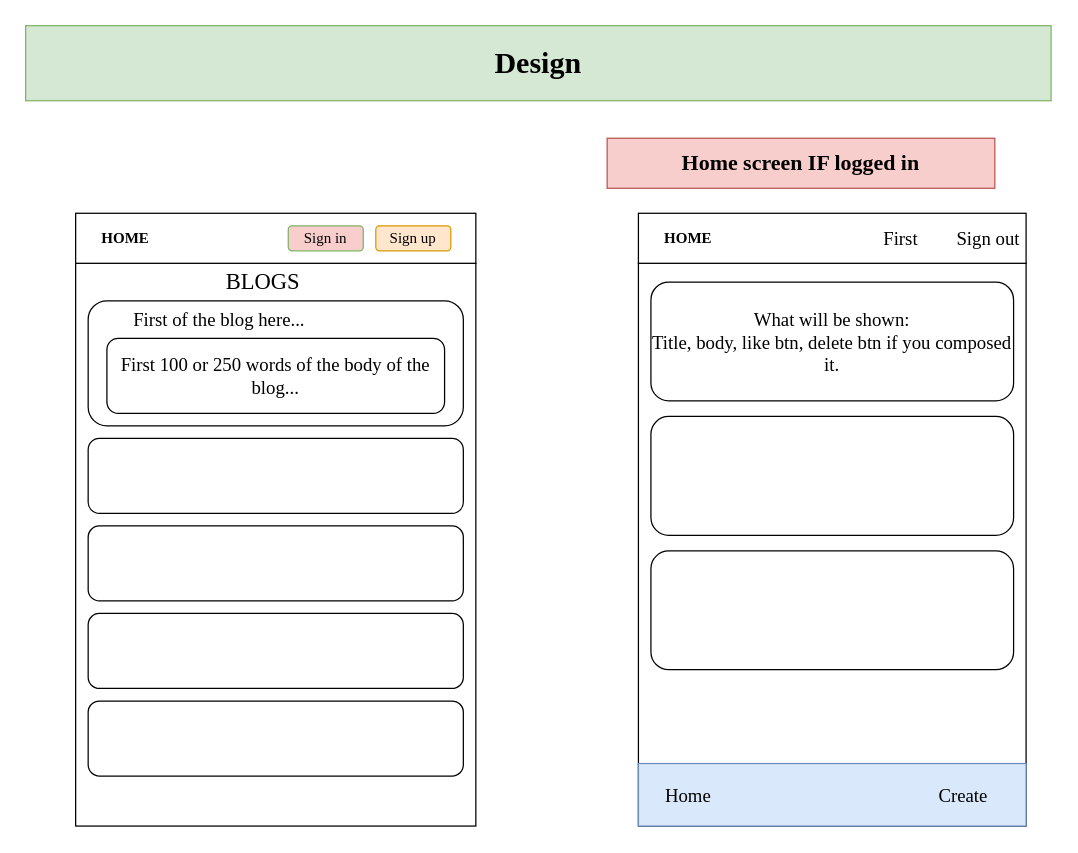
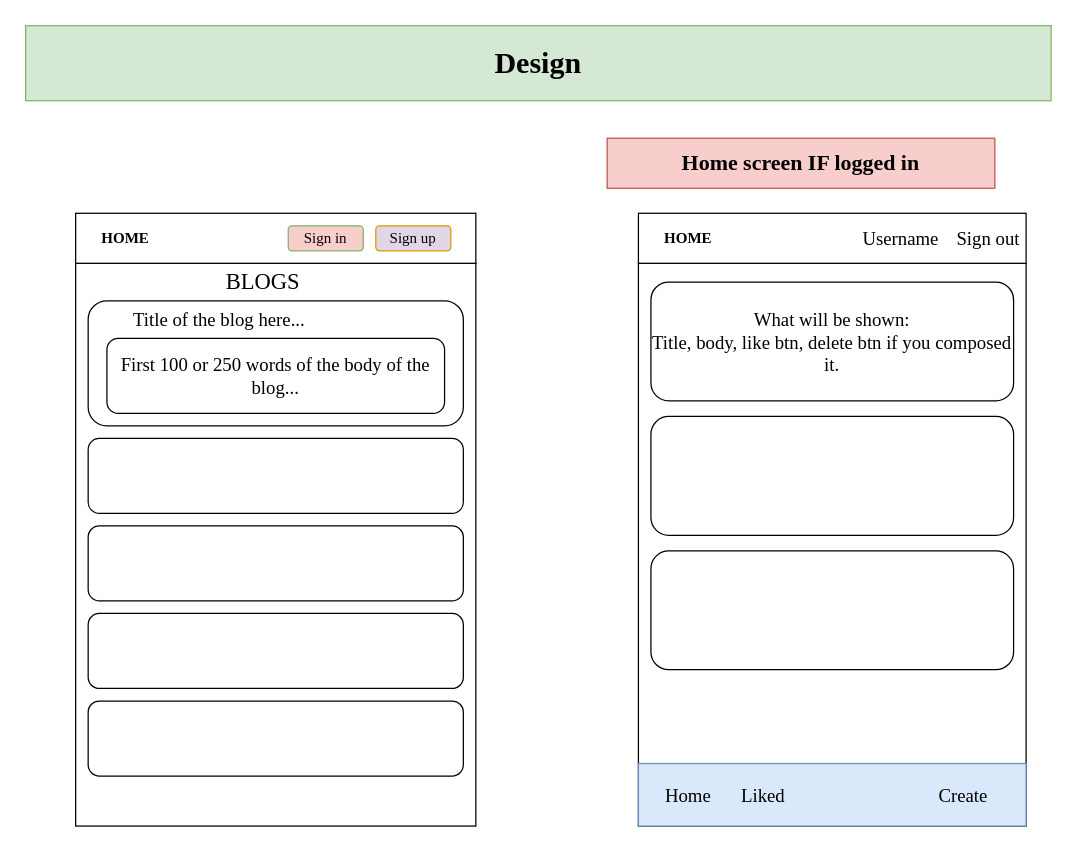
(413, 238) -> (413, 238)
(901, 238) -> (901, 238)
(219, 319) -> (219, 319)
none -> (763, 794)
